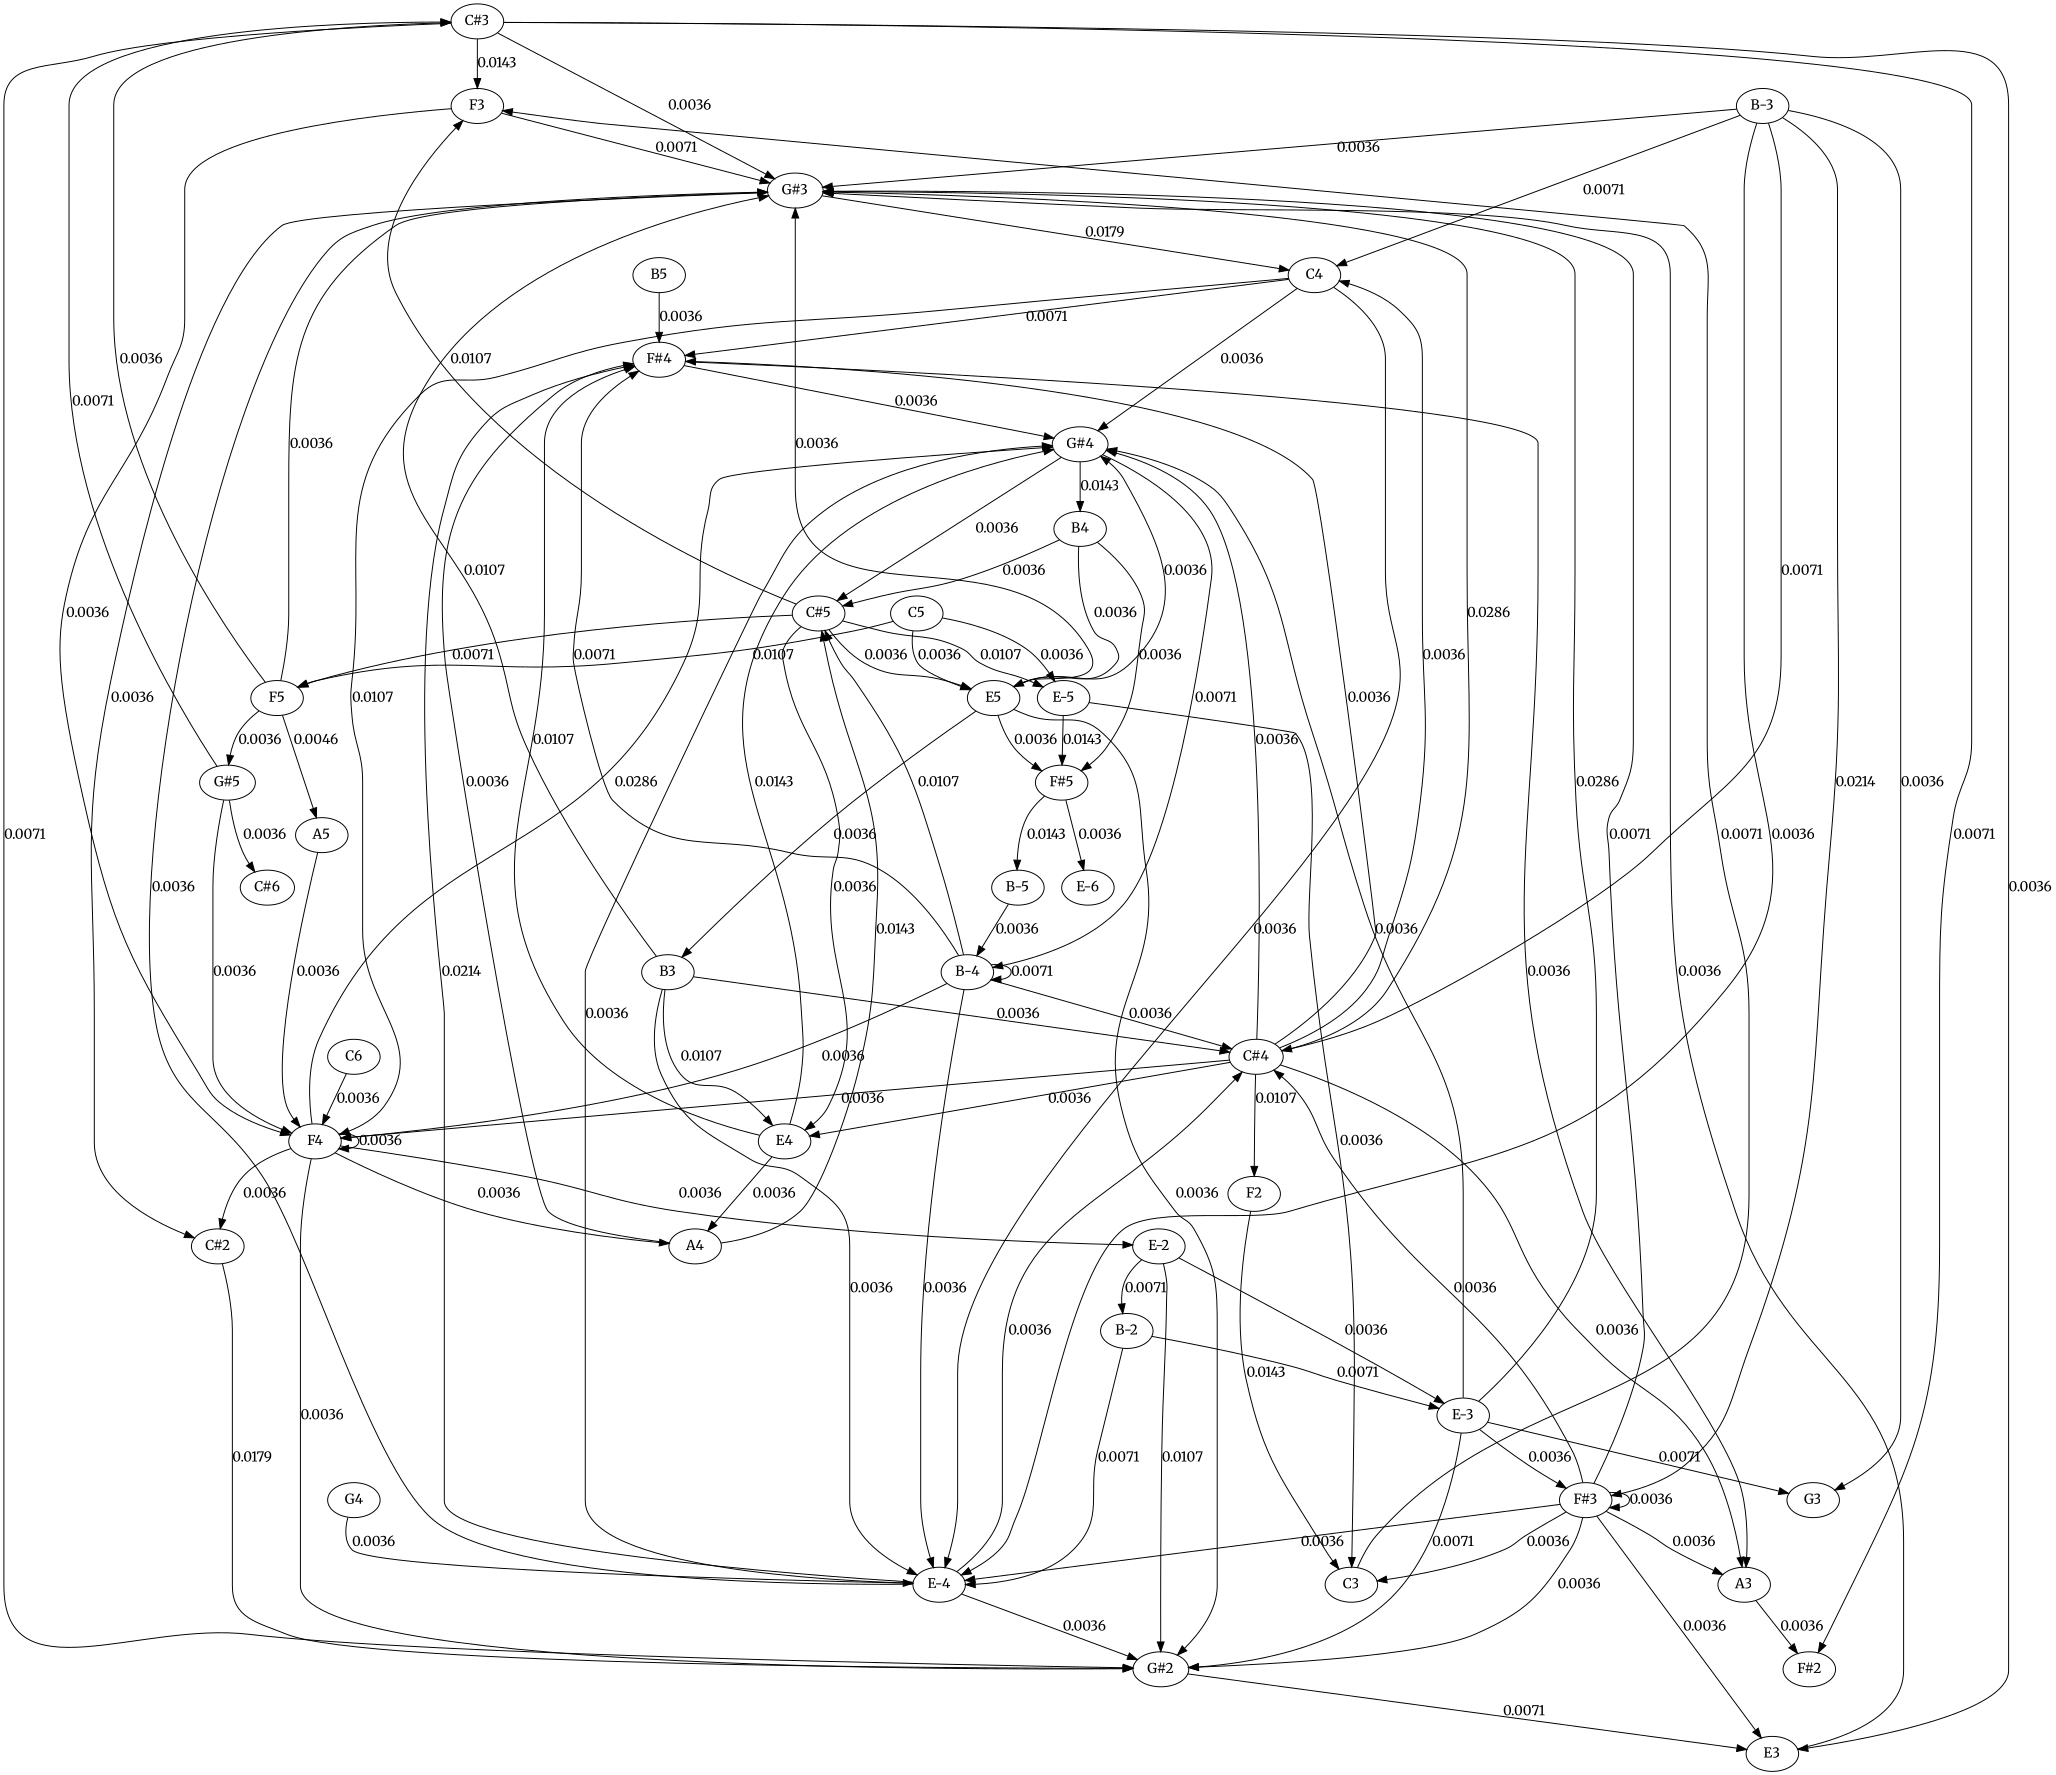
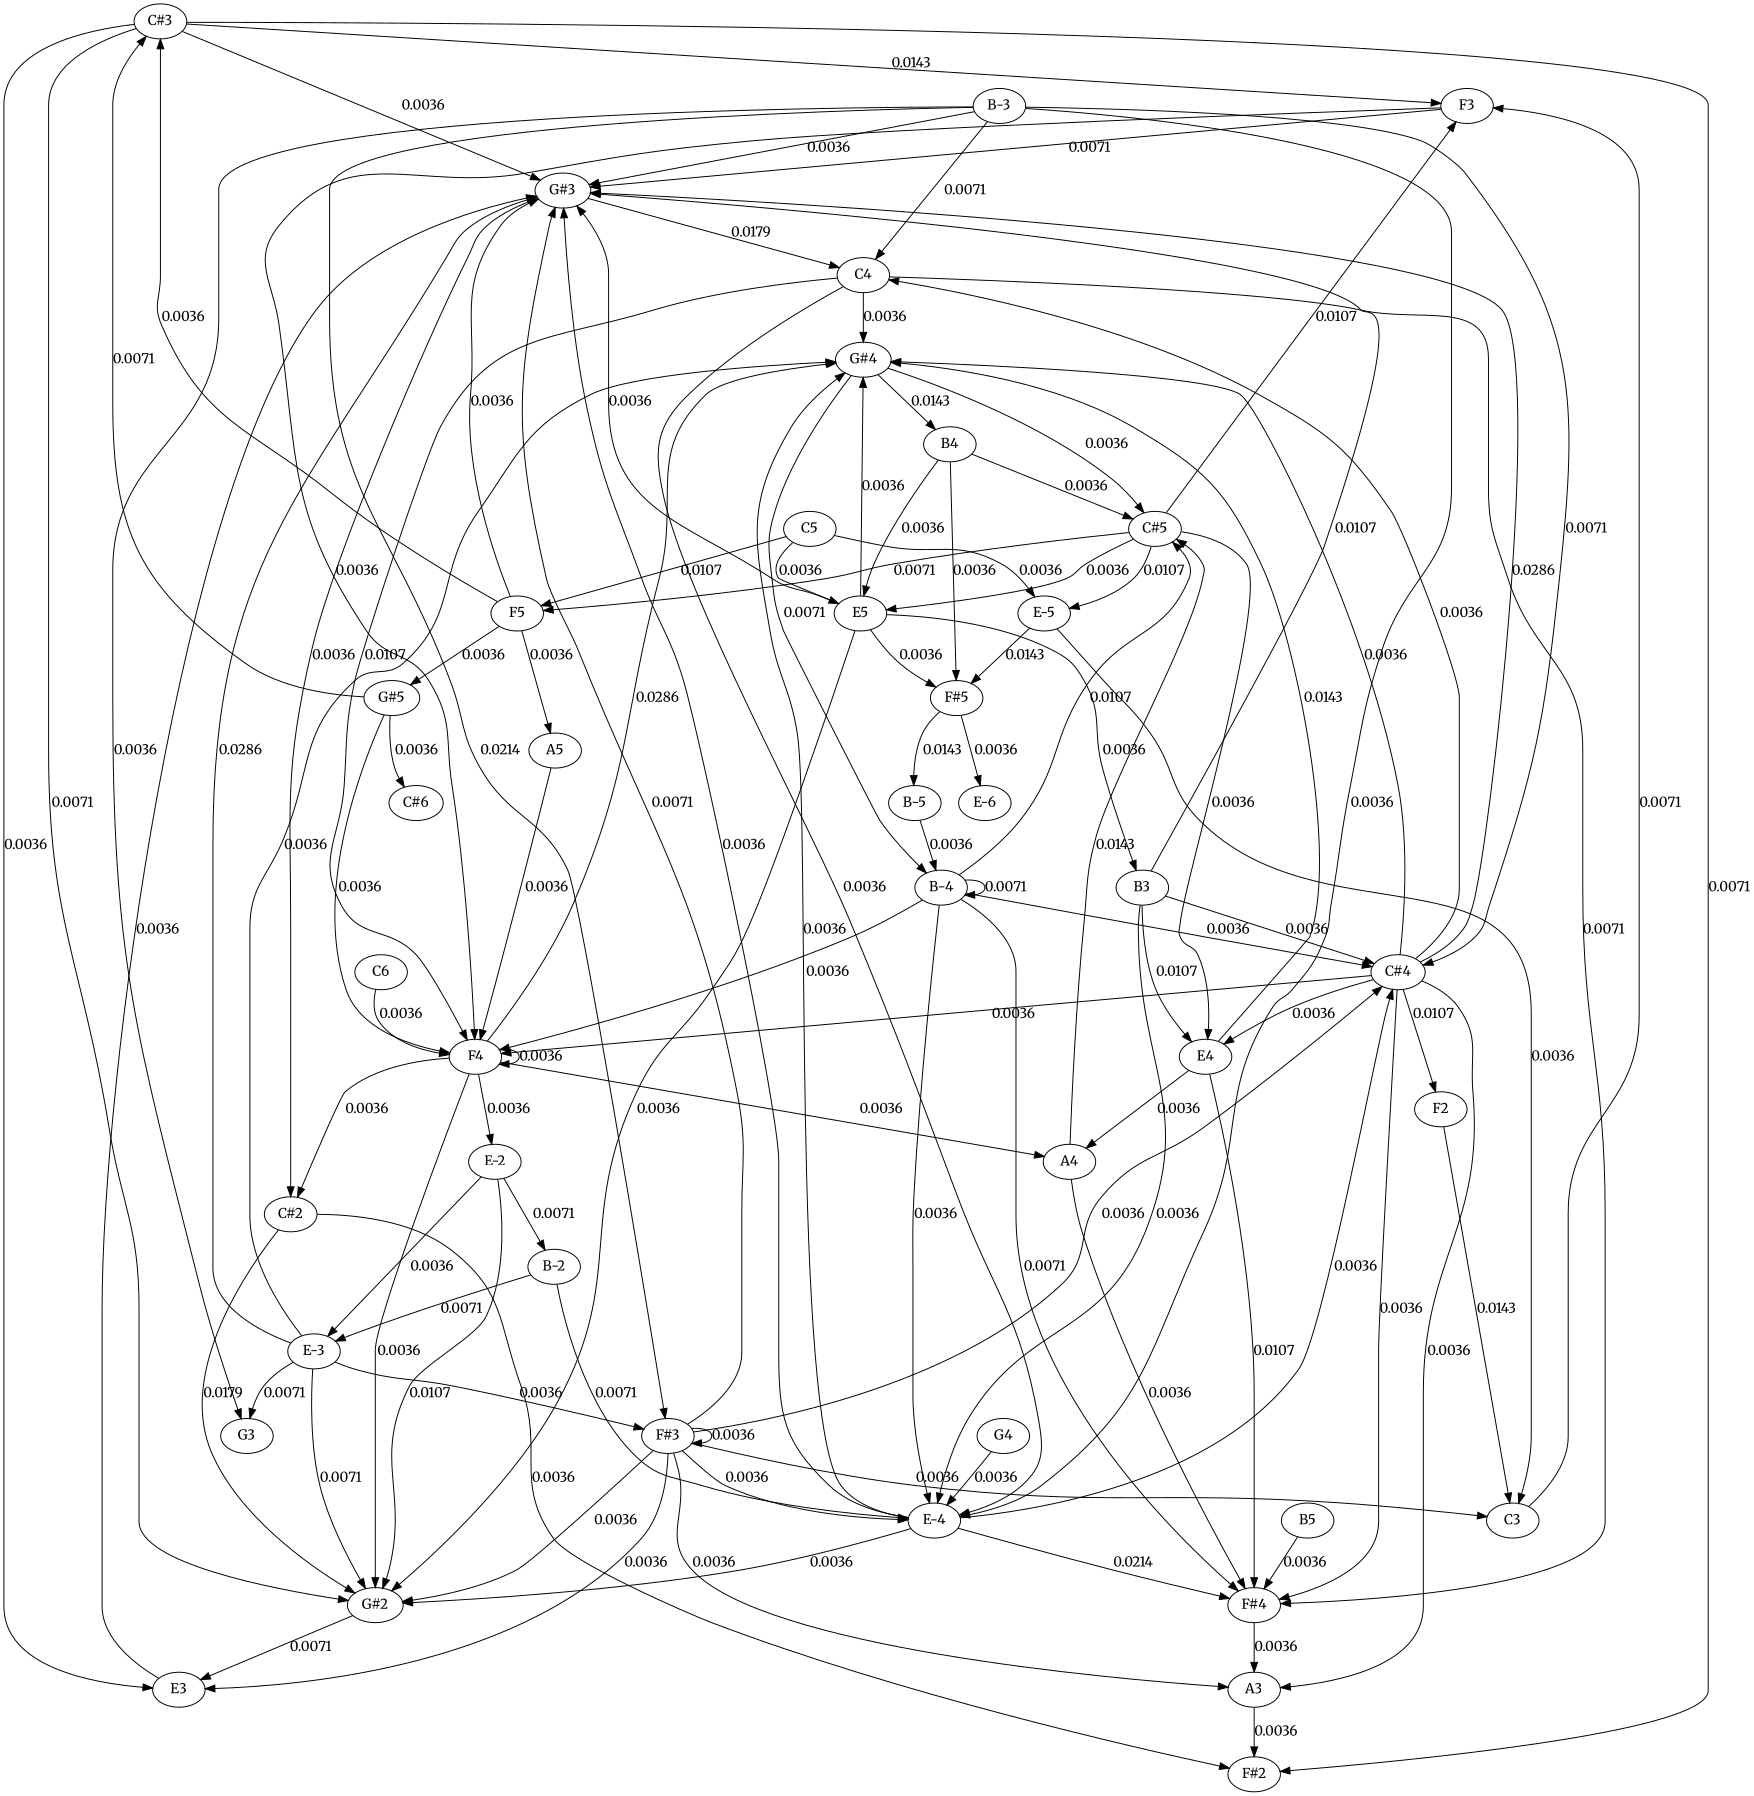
(864, 401) -> none
(316, 740) -> (552, 656)
none -> (662, 1601)
